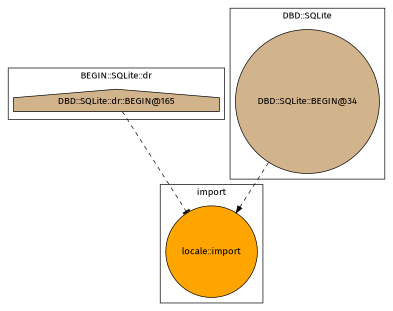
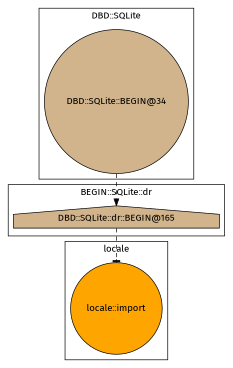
(251, 189) -> (116, 189)
(212, 192) -> (116, 249)
